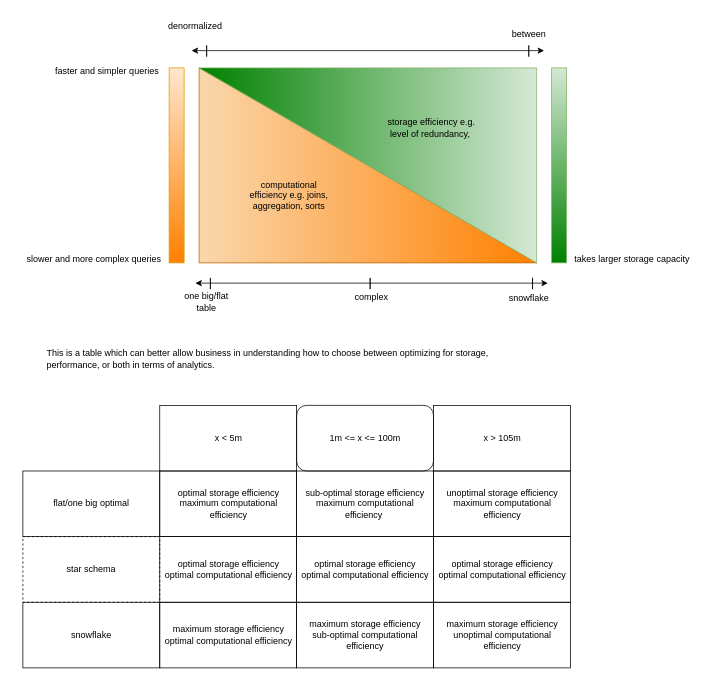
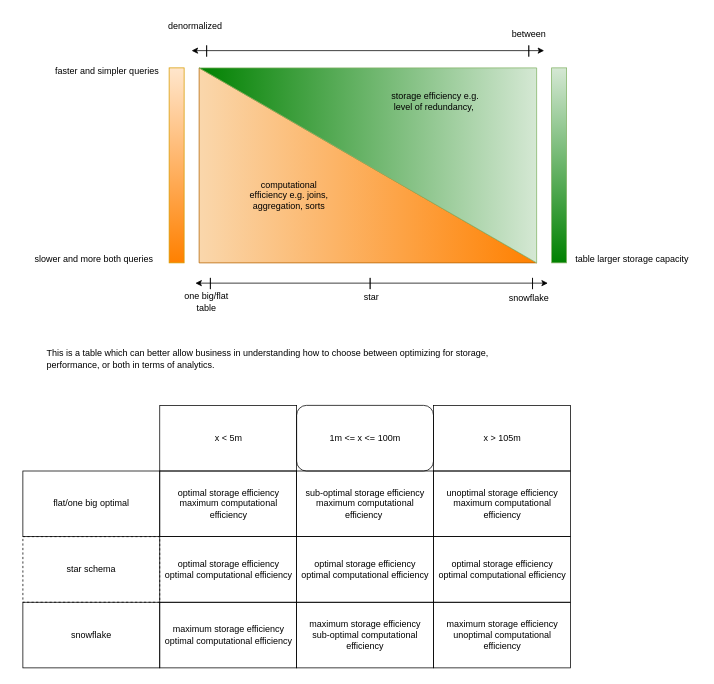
(432, 128) -> (435, 102)
(94, 259) -> (94, 259)
(632, 259) -> (632, 259)
(372, 297) -> (372, 297)
